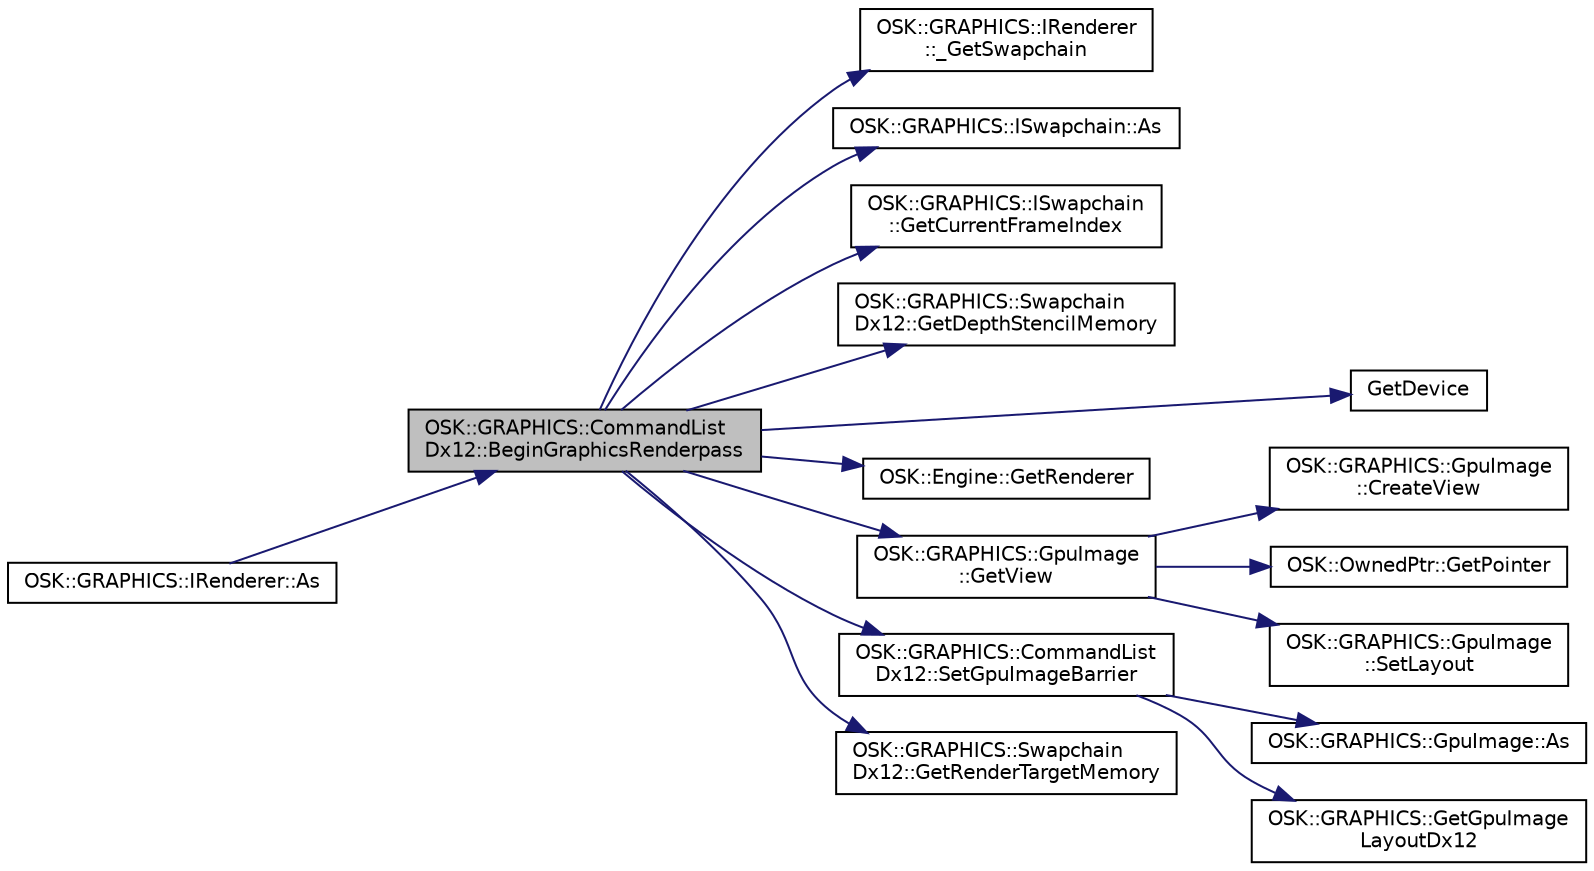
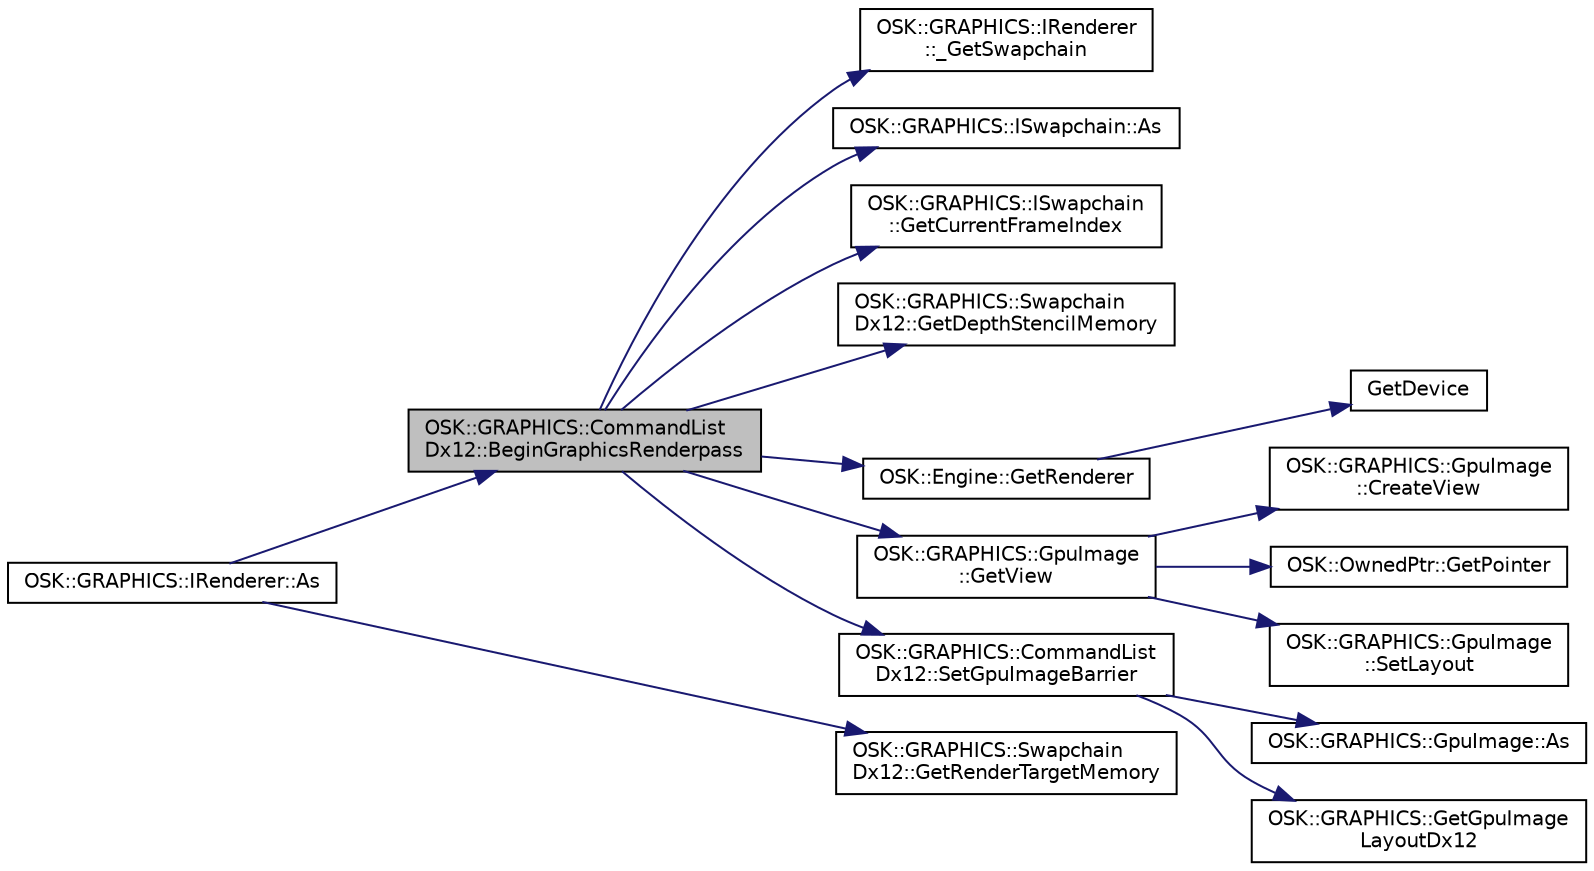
(1046, 413) -> (1214, 434)
(751, 587) -> (554, 665)
